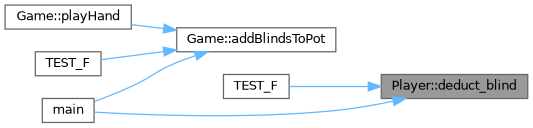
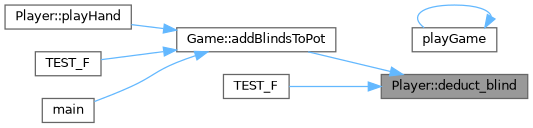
(68, 17) -> (68, 17)
none -> (455, 40)
(244, 115) -> (349, 62)
